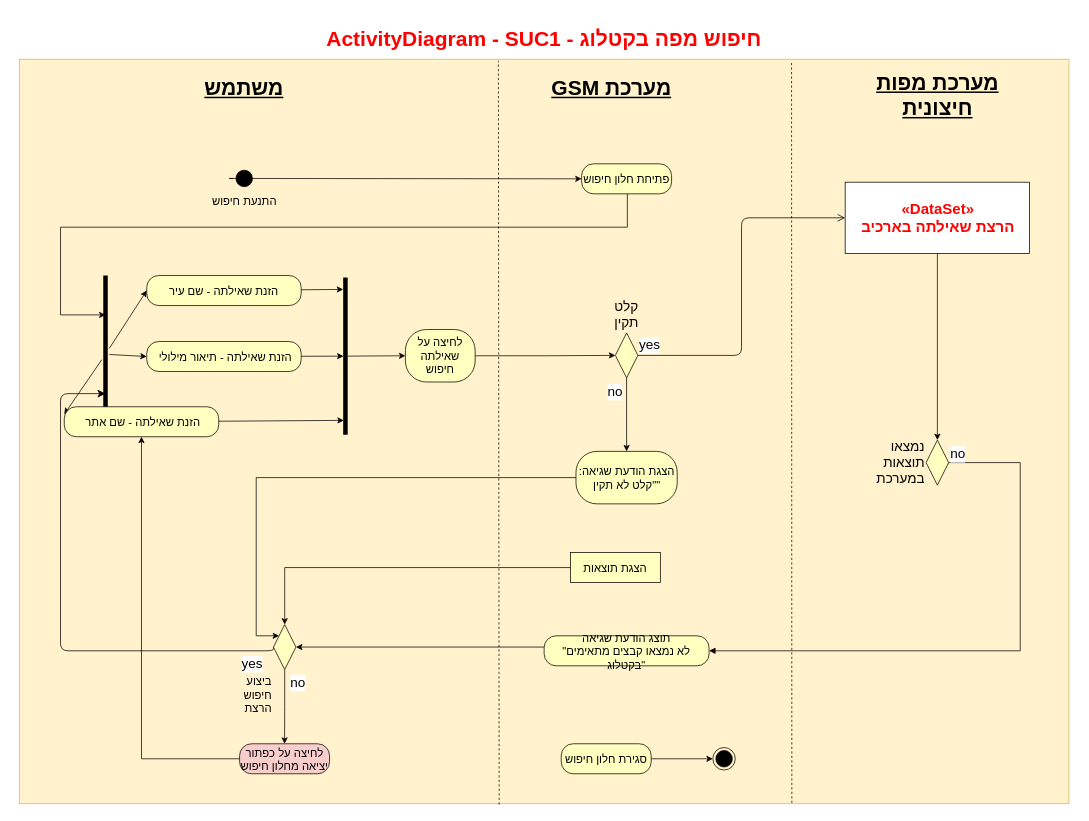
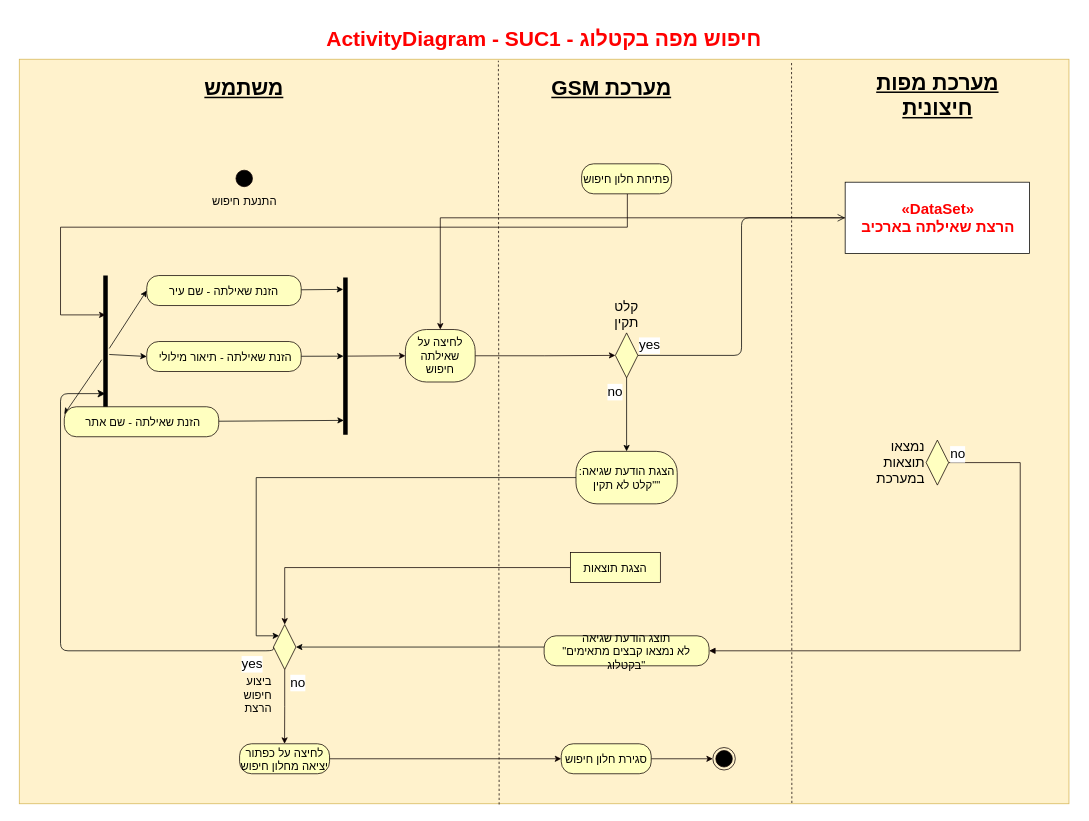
(414, 179) -> none
(938, 344) -> (538, 218)
(141, 649) -> (443, 759)
(284, 759) -> (284, 759)
